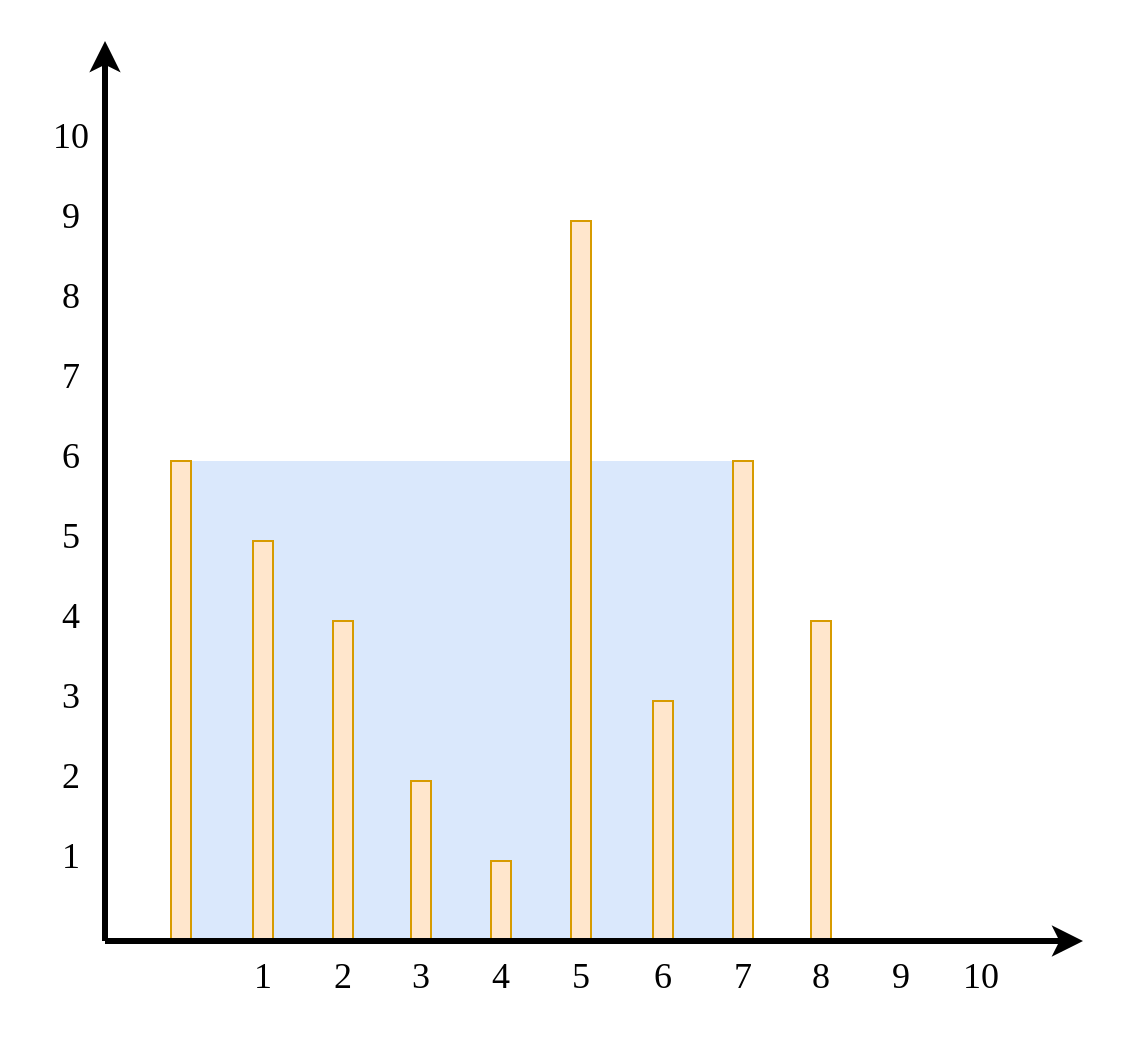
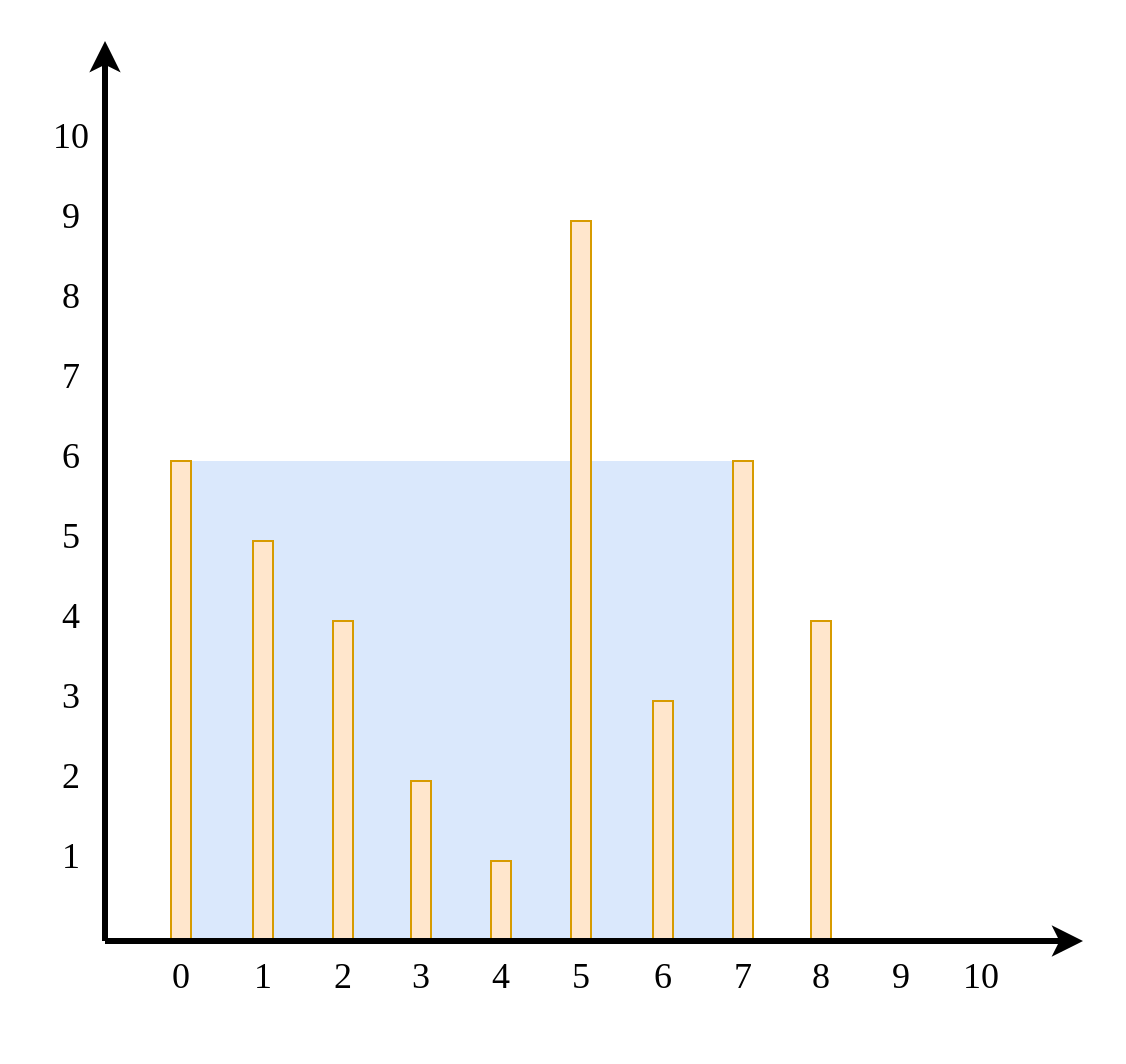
none -> (181, 981)
